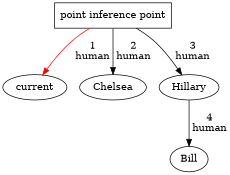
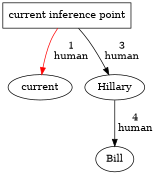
(113, 15) -> (67, 15)
(113, 87) -> none
